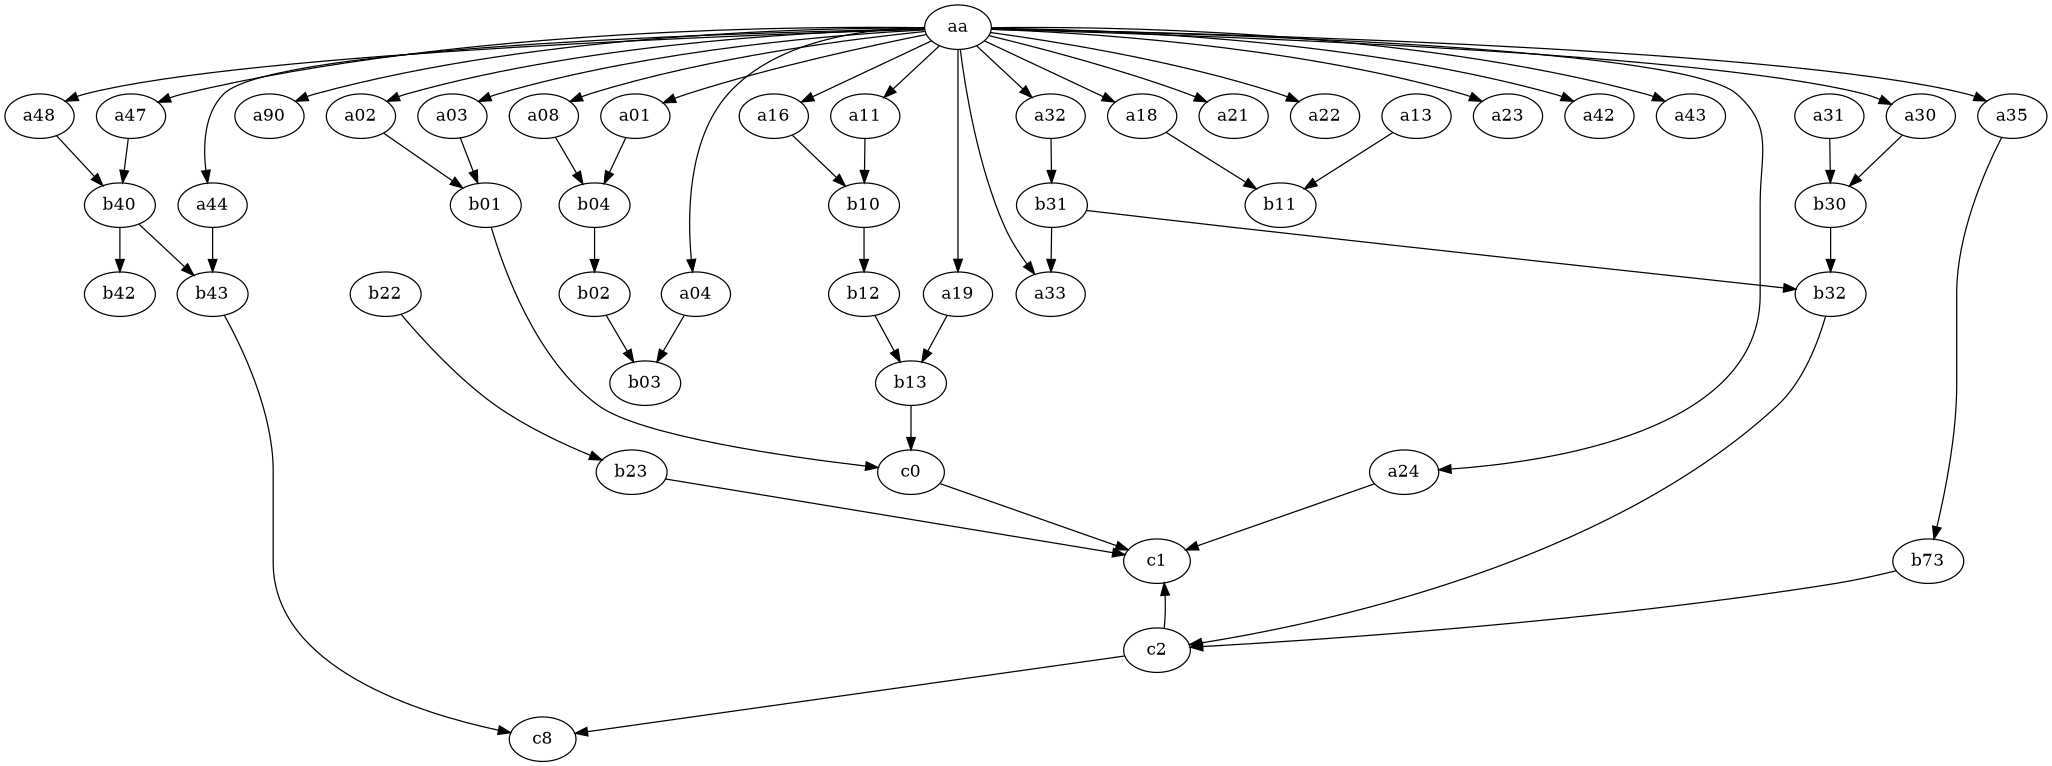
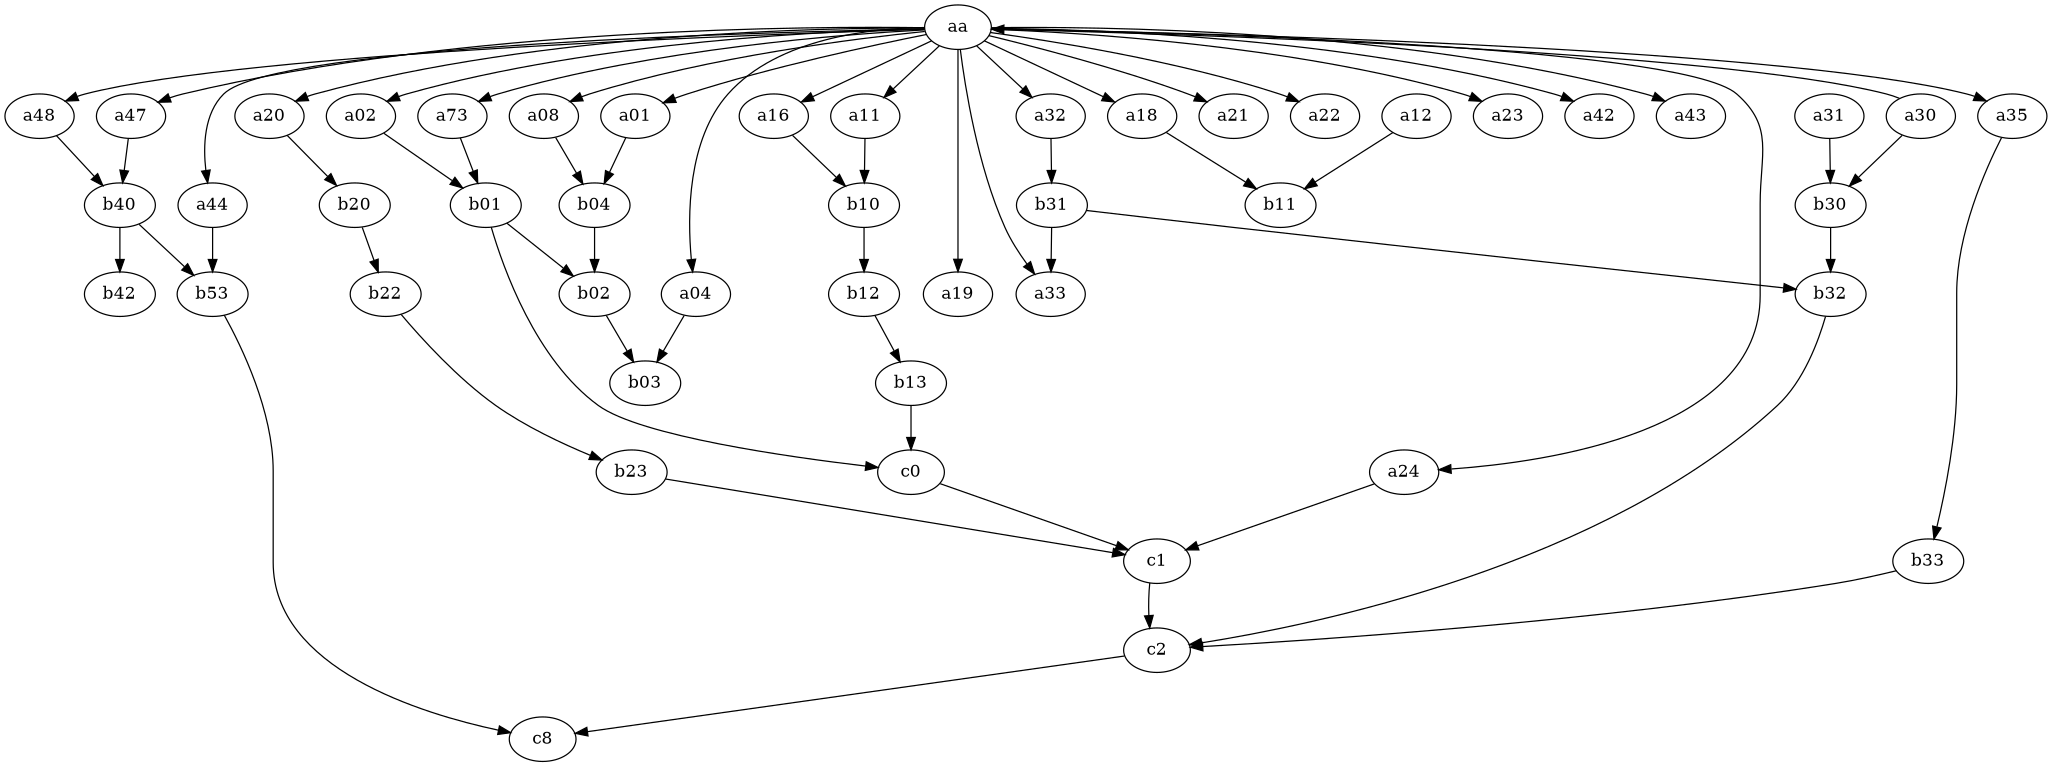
(1438, 48) -> (1453, 48)
(269, 116) -> (269, 116)
(452, 116) -> (452, 116)
(1417, 116) -> (1417, 116)
none -> (355, 205)
none -> (535, 246)
(213, 294) -> (213, 294)
(938, 333) -> none
(1928, 561) -> (1928, 561)
(1165, 612) -> (1149, 599)
